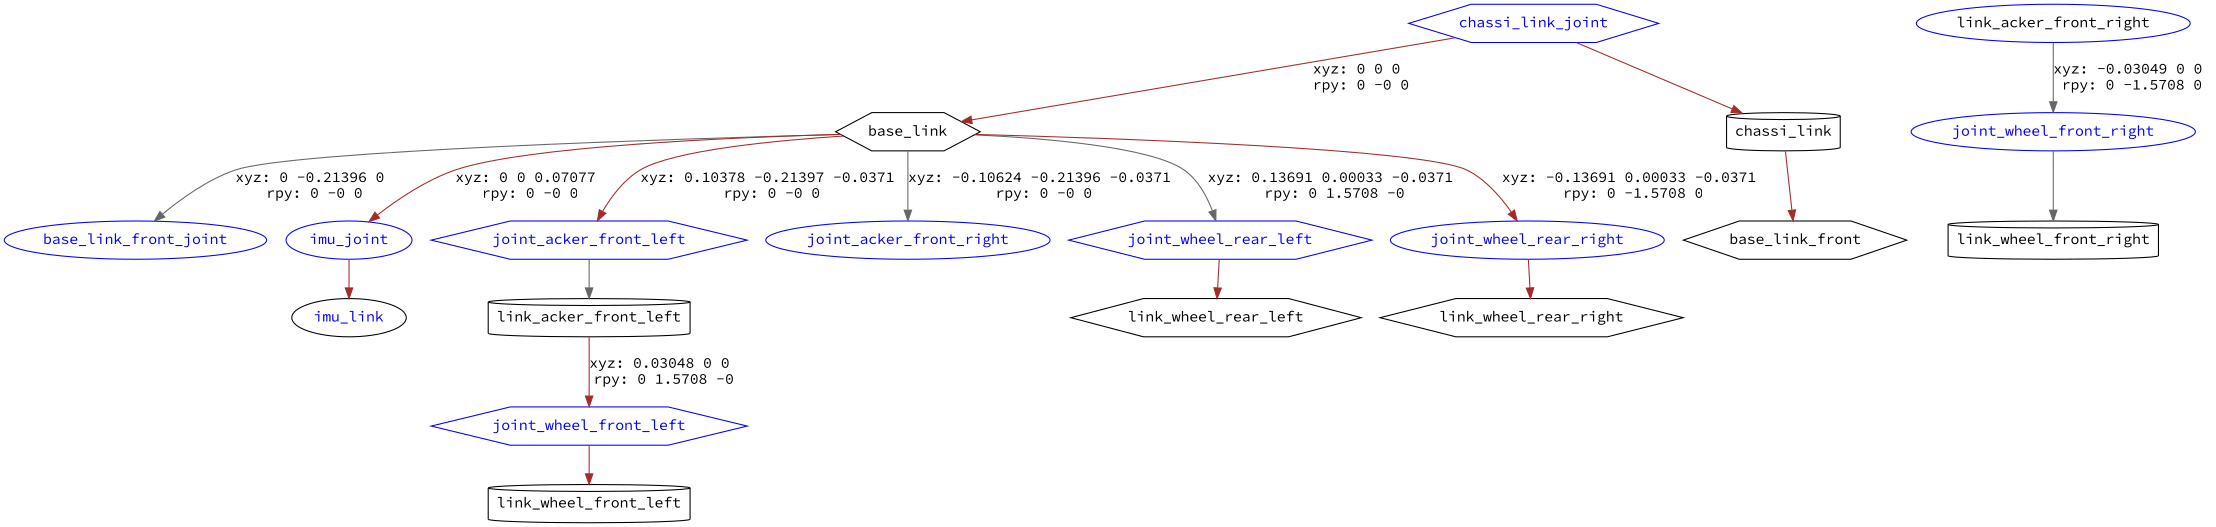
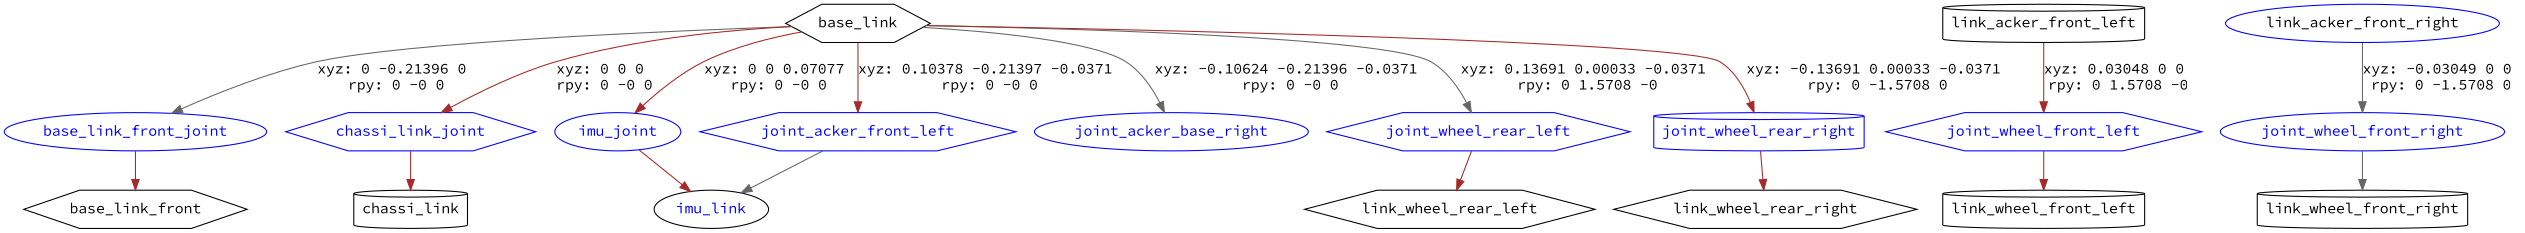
(1214, 79) -> (616, 47)
(1789, 181) -> (135, 165)
(908, 240) -> (1171, 132)
(1527, 240) -> (1759, 132)
(589, 274) -> (787, 169)
